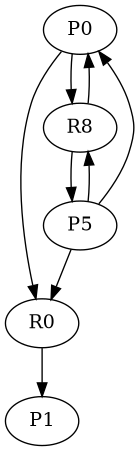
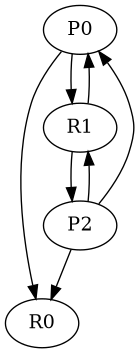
(80, 128) -> (80, 128)
(80, 225) -> (80, 225)
(42, 421) -> none
